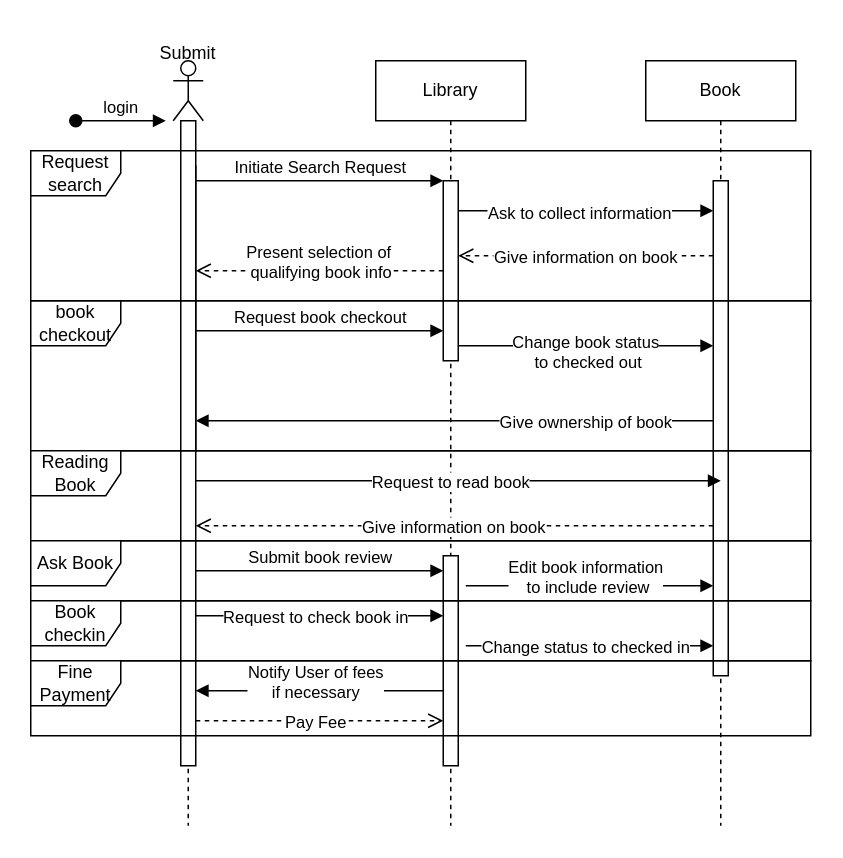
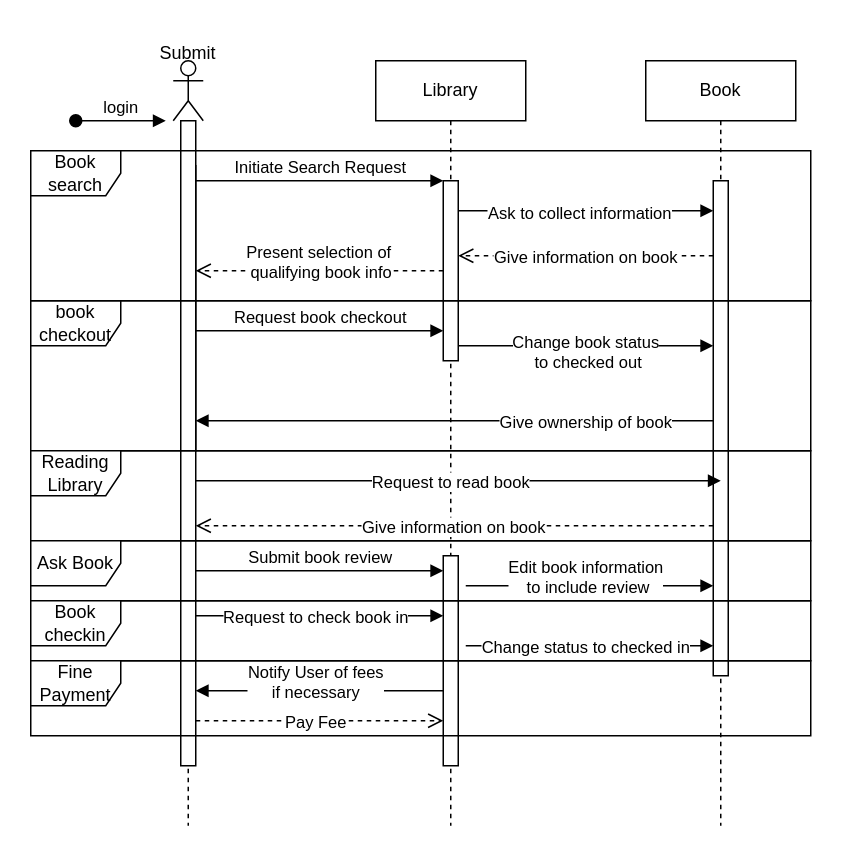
(76, 173) -> (76, 173)
(76, 473) -> (76, 473)
